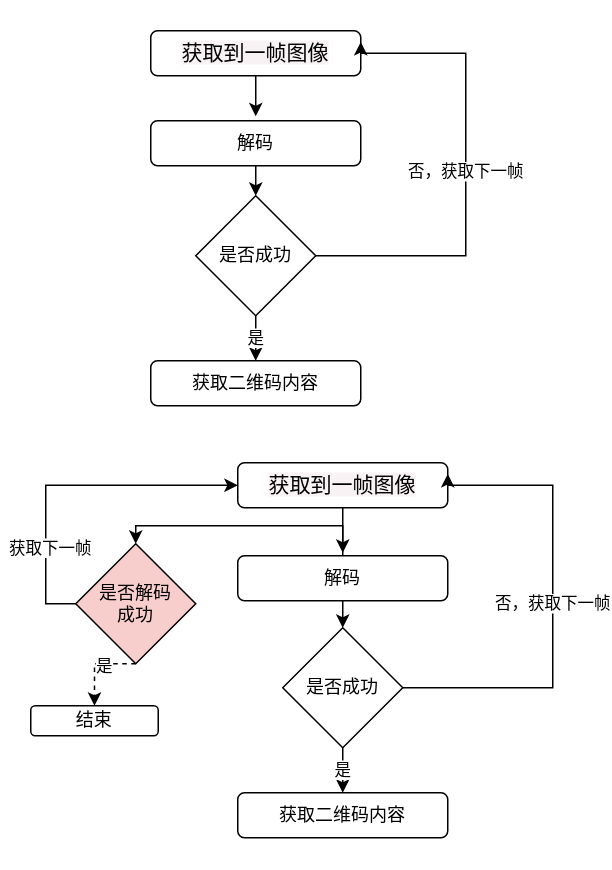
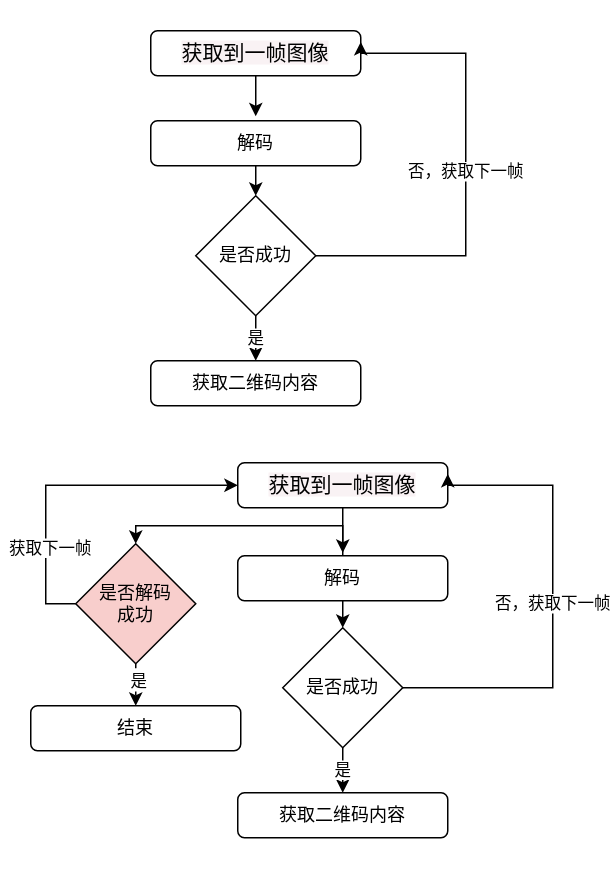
(95, 721) -> (136, 728)
